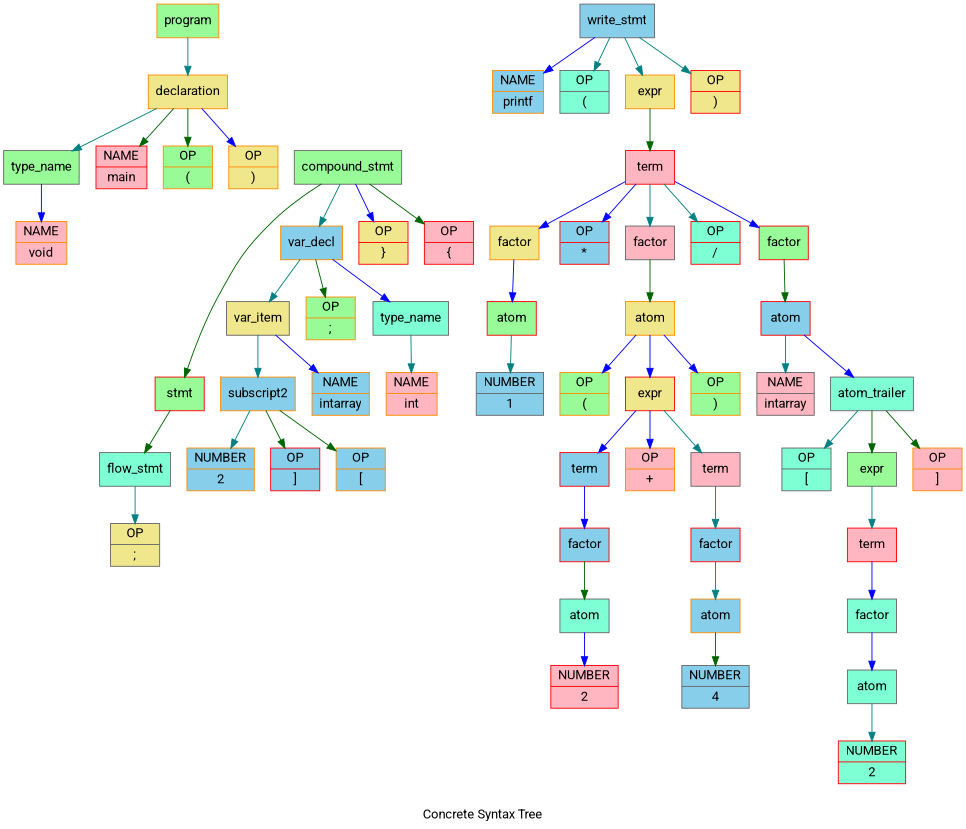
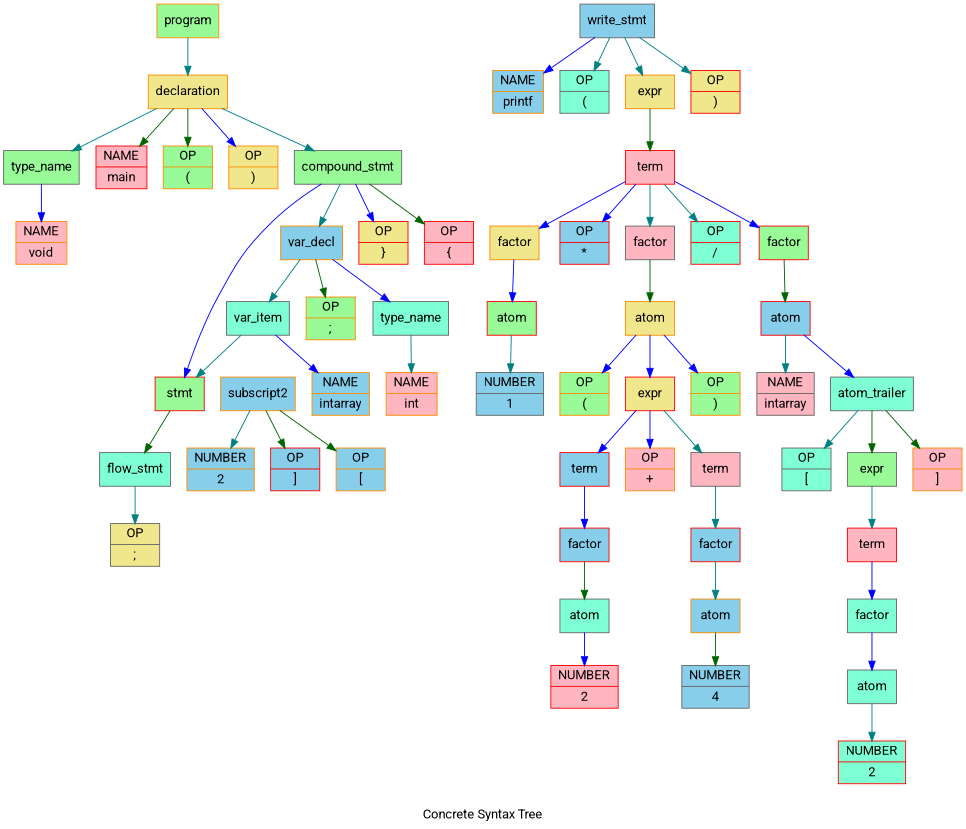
none -> (264, 128)
(237, 263) -> (237, 263)
(258, 318) -> (258, 318)
(258, 352) -> (222, 353)
